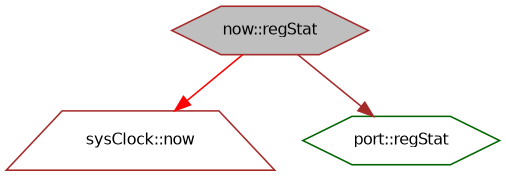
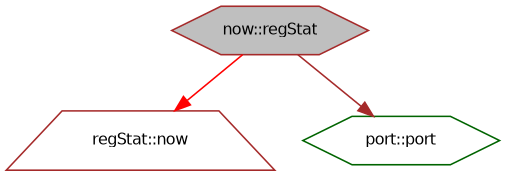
(140, 141) -> (140, 141)
(401, 141) -> (401, 141)
